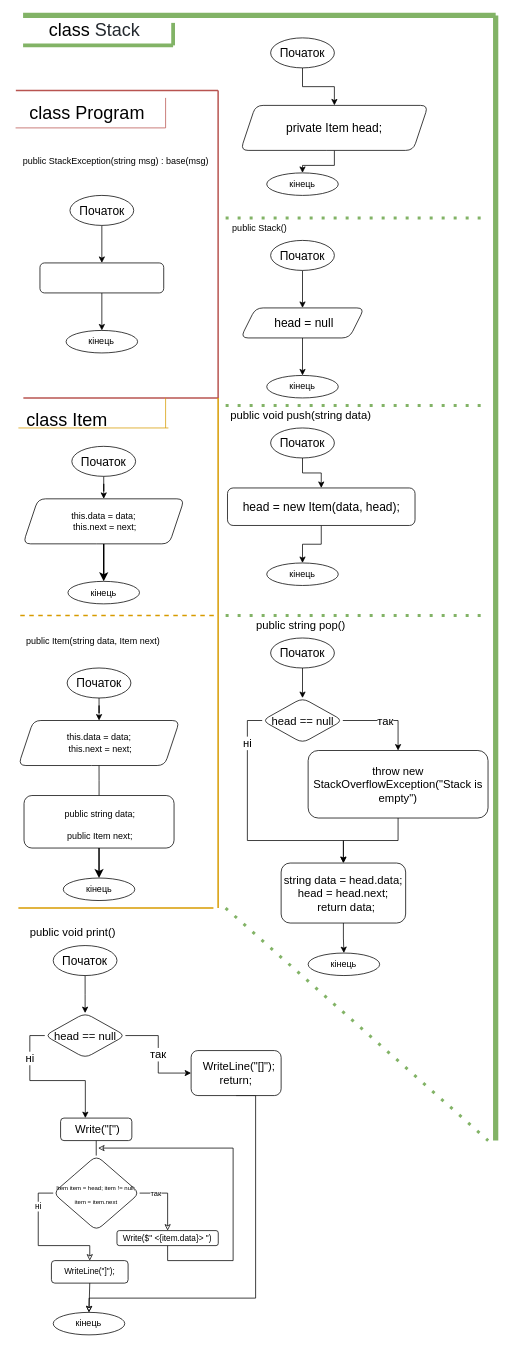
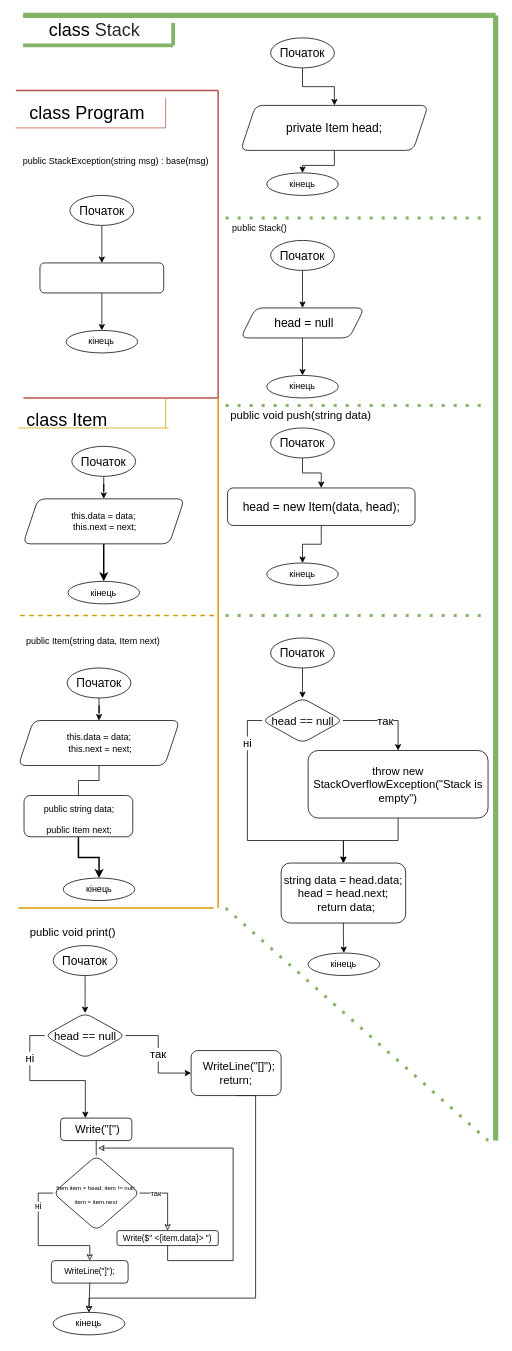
(300, 623) -> none
(99, 822) -> (78, 816)
